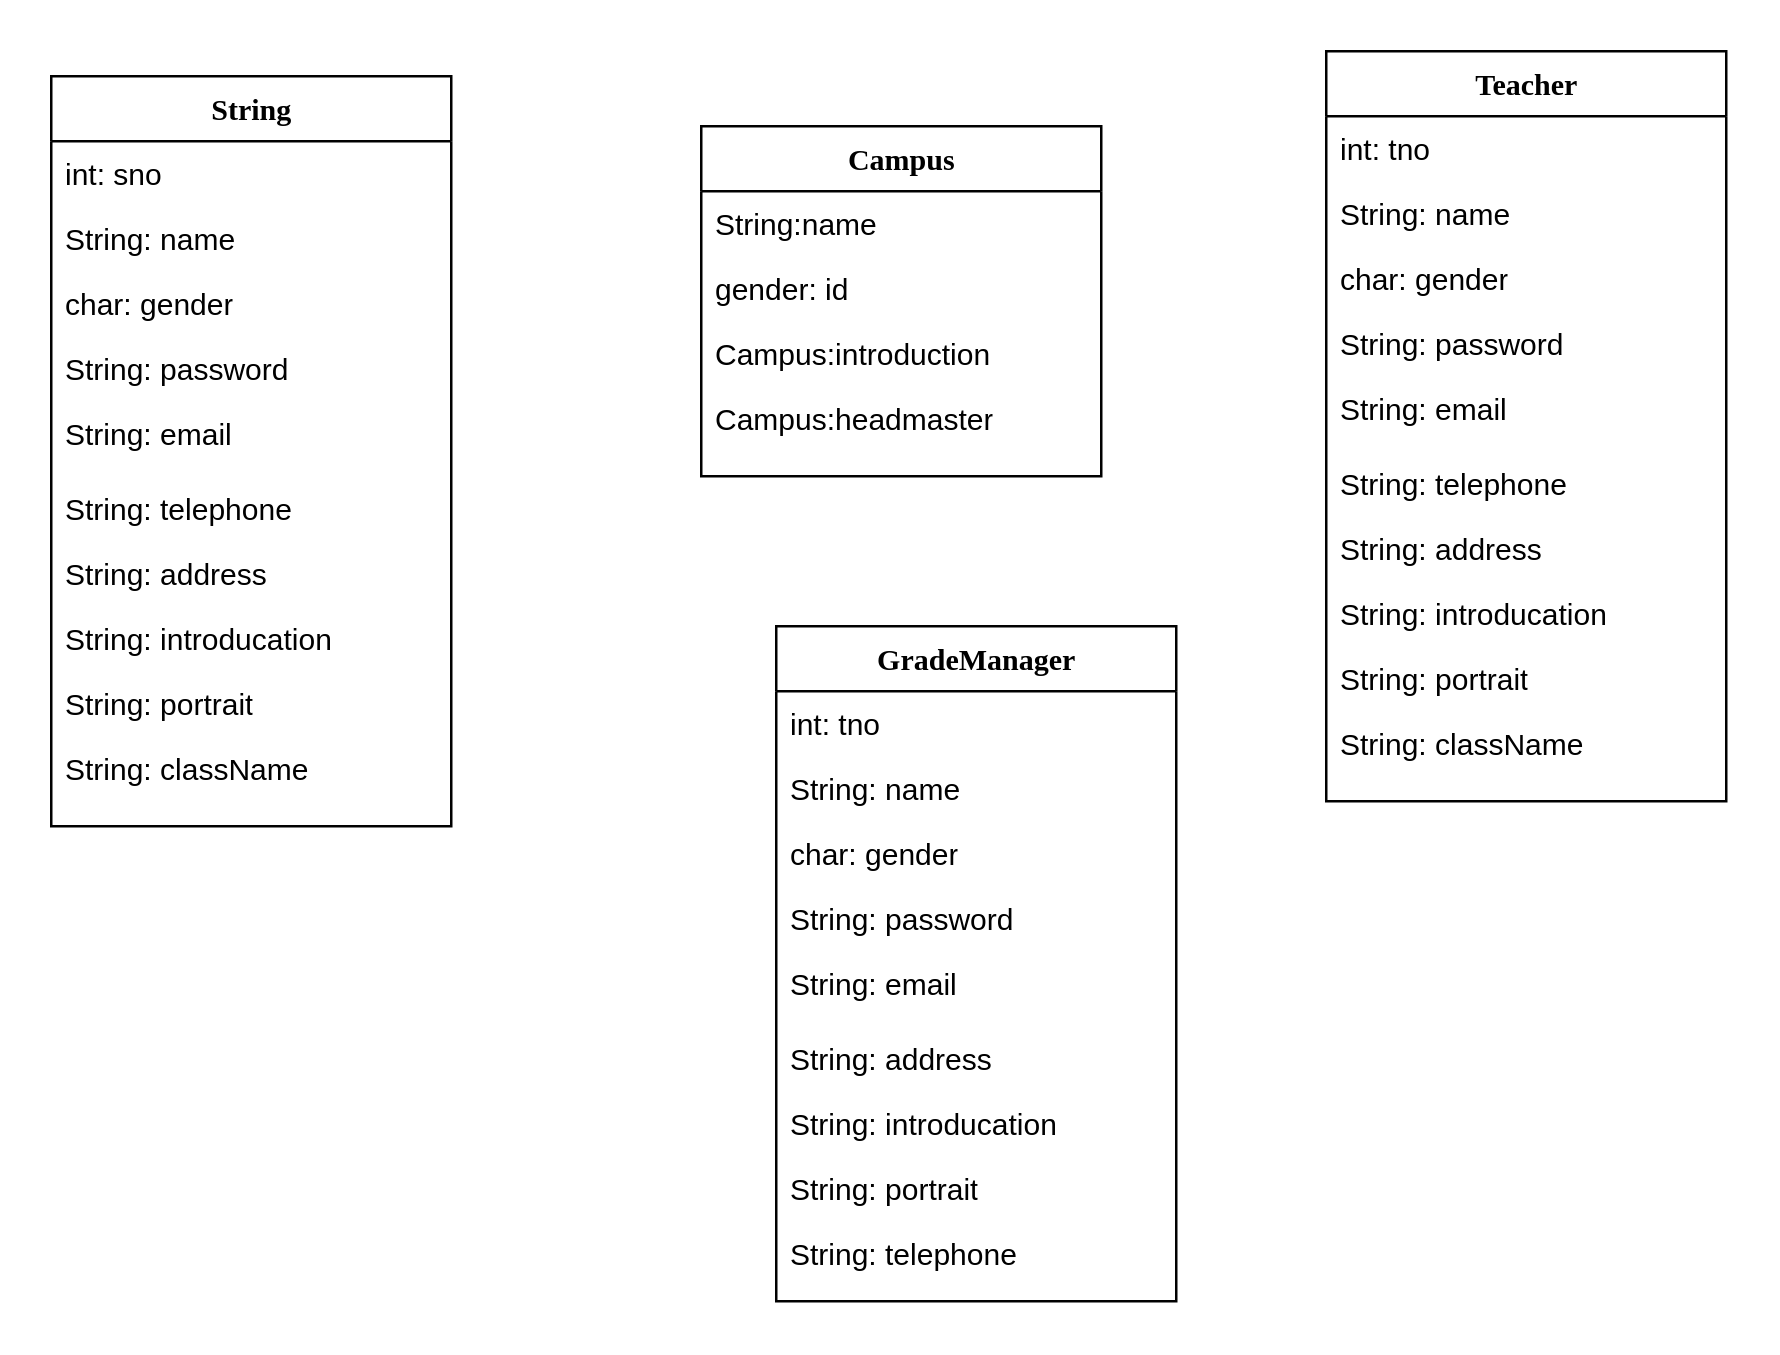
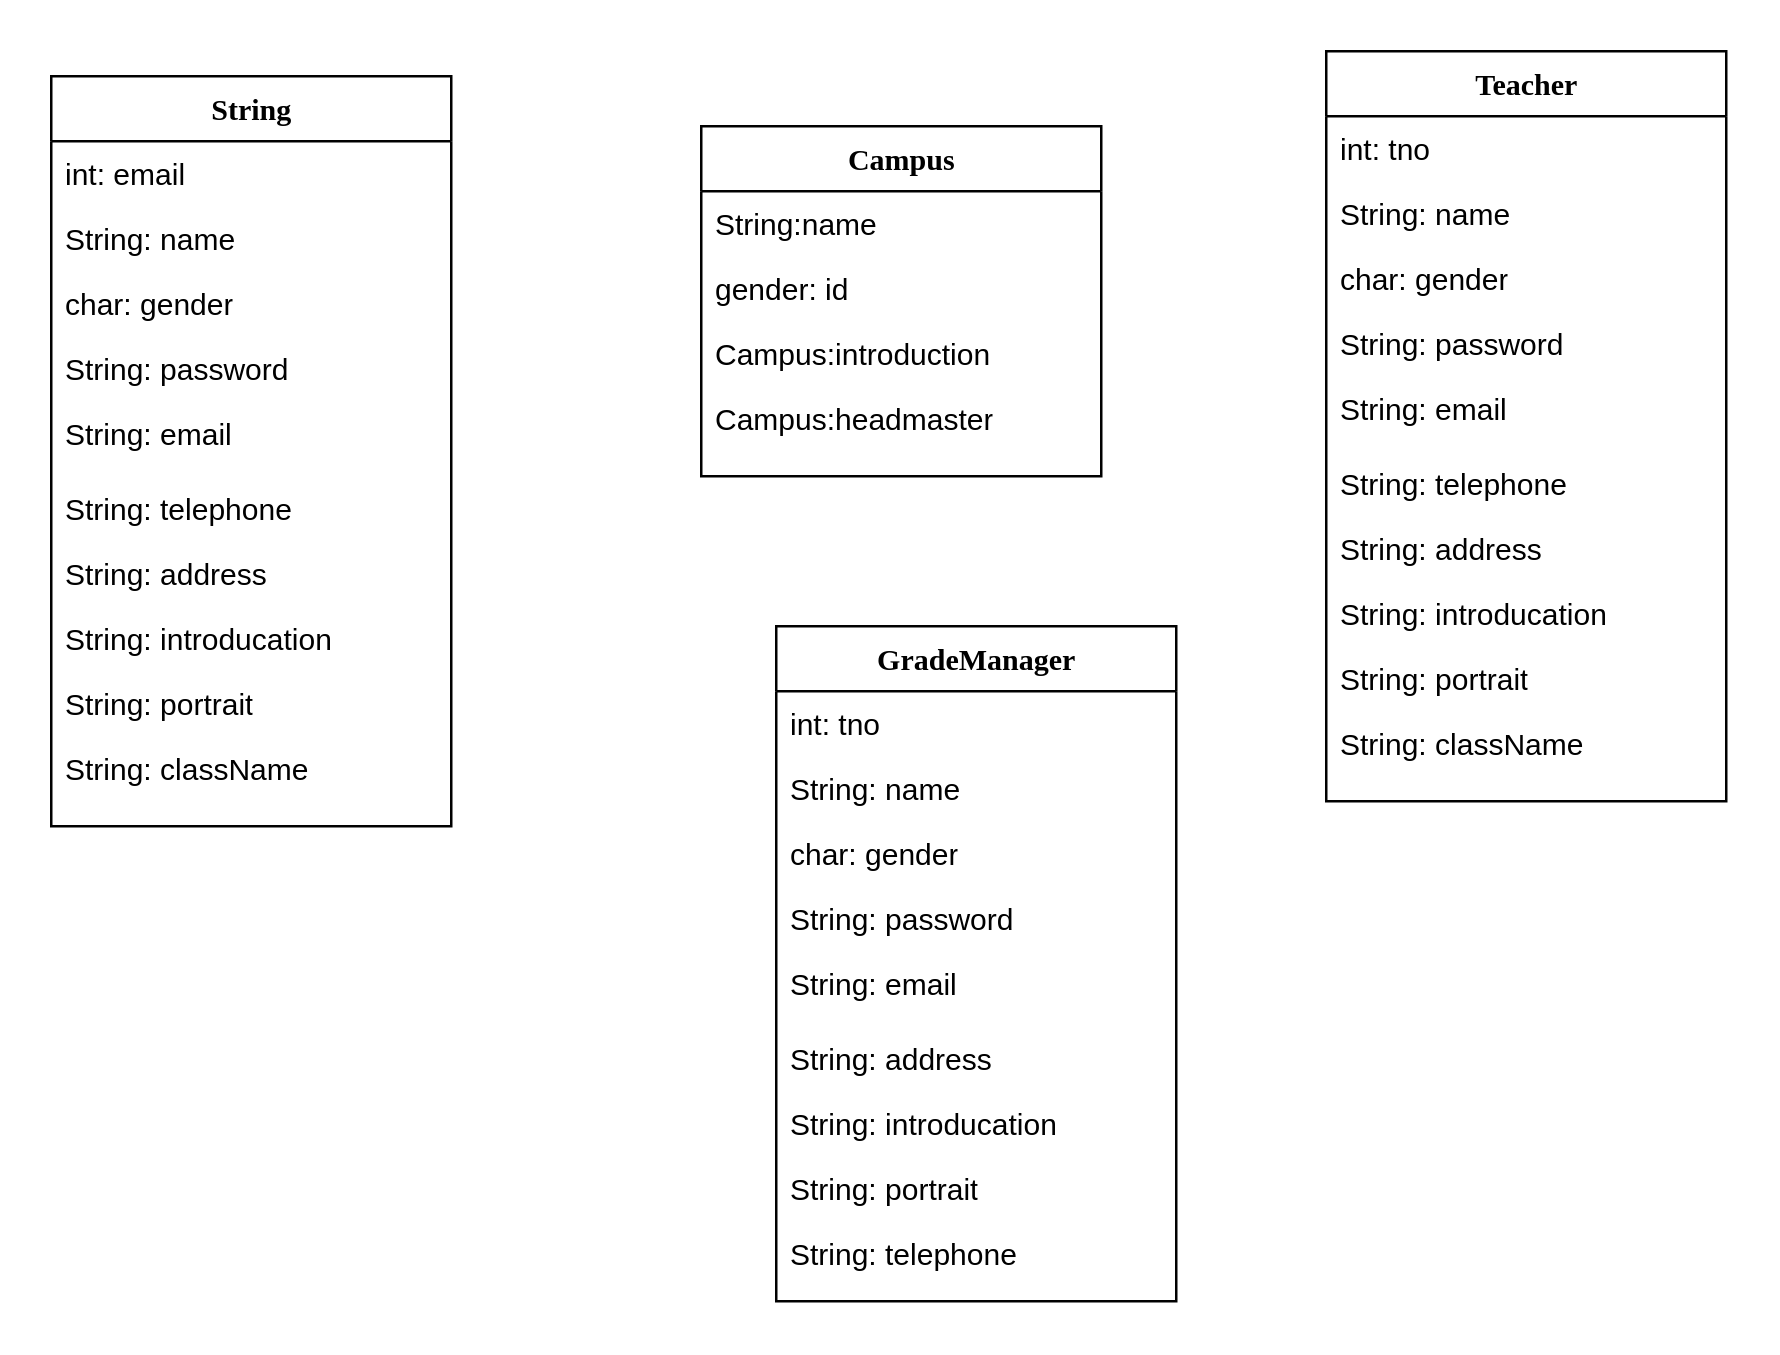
(122, 177) -> (131, 177)
